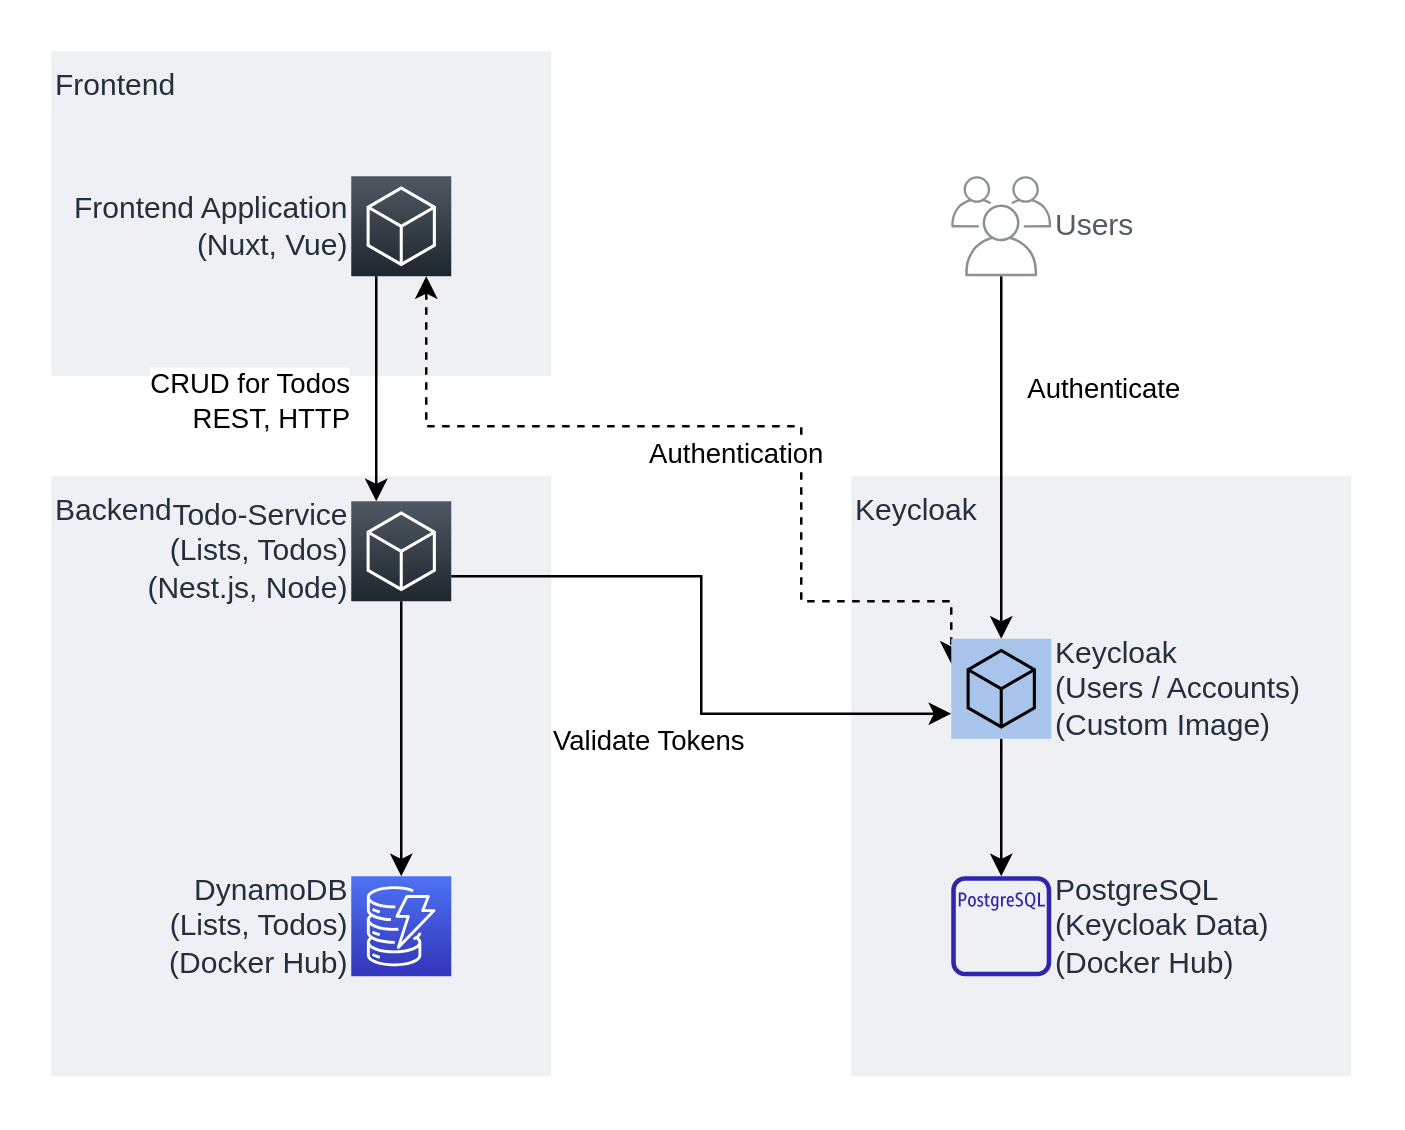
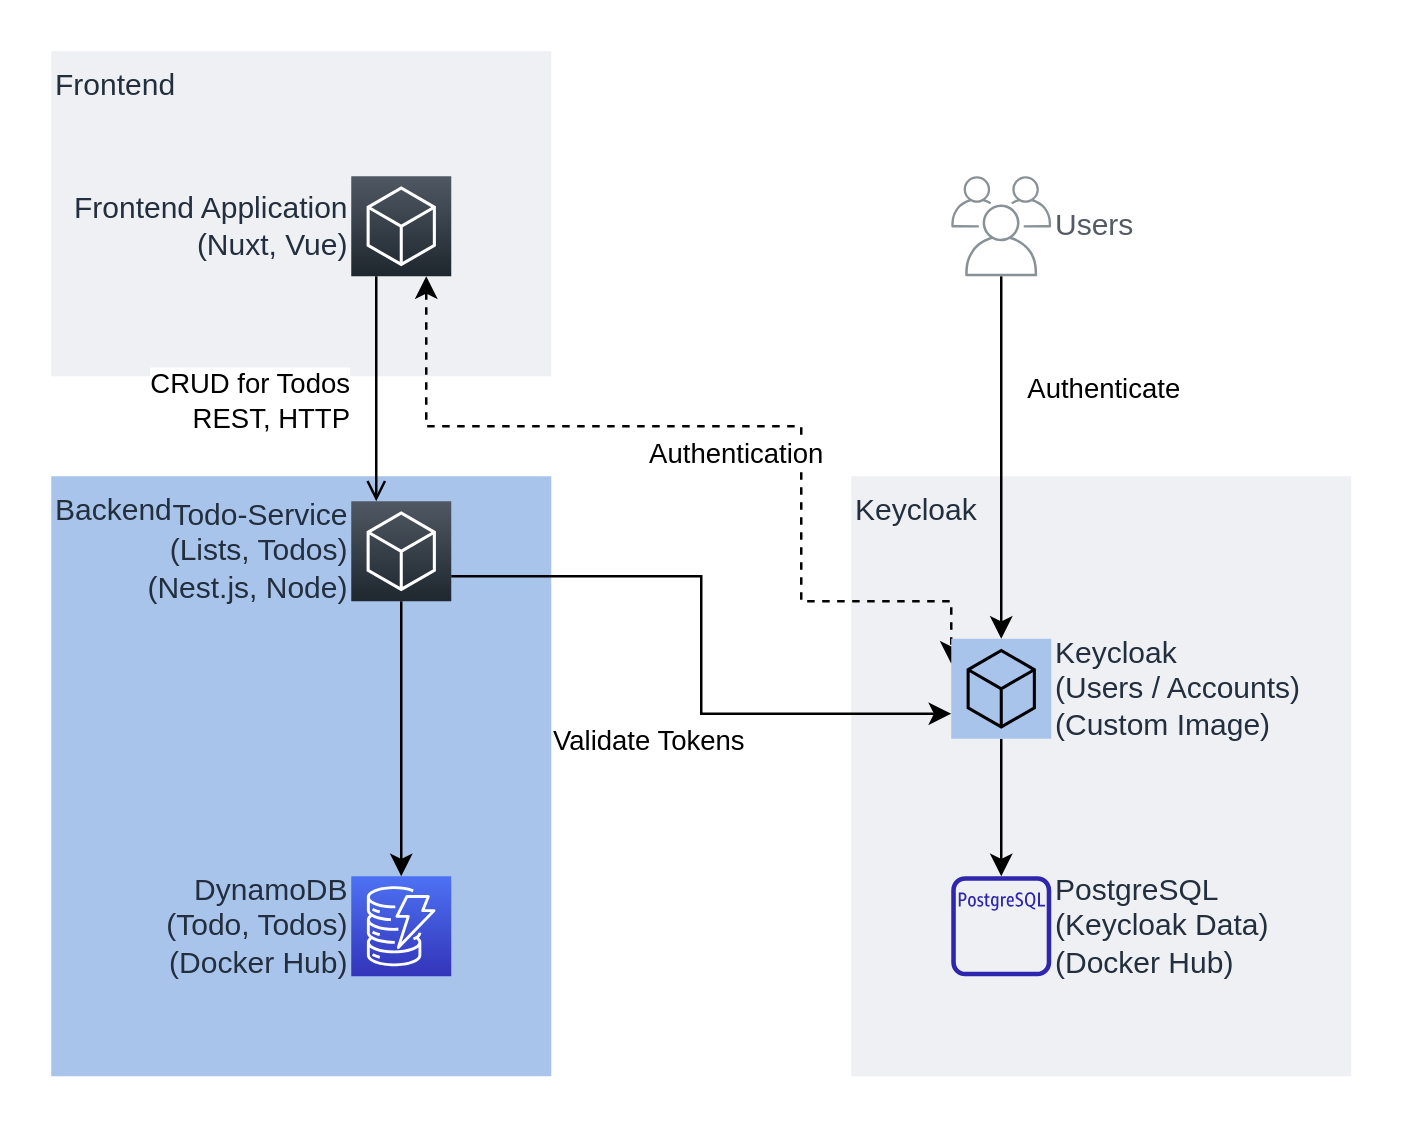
(376, 483) -> (376, 487)
(301, 776) -> (301, 776)
(243, 926) -> (247, 926)
